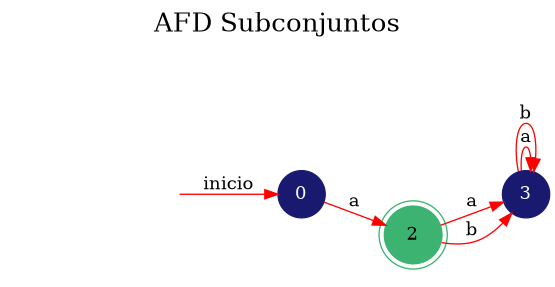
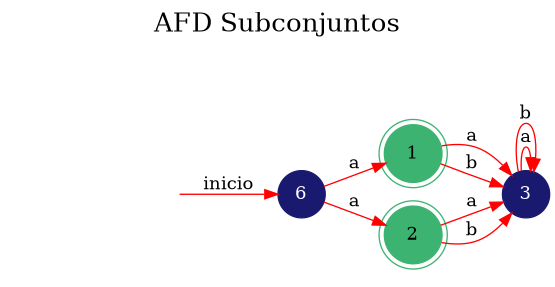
none -> (413, 154)
(302, 194) -> (302, 194)
